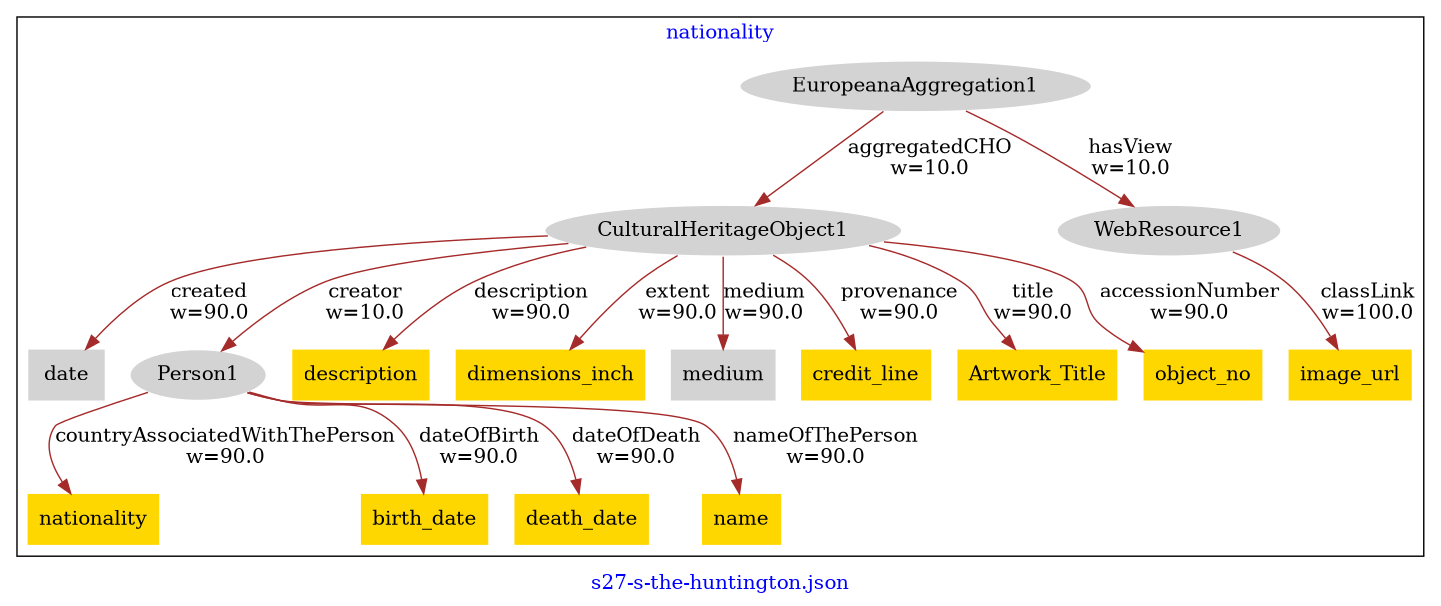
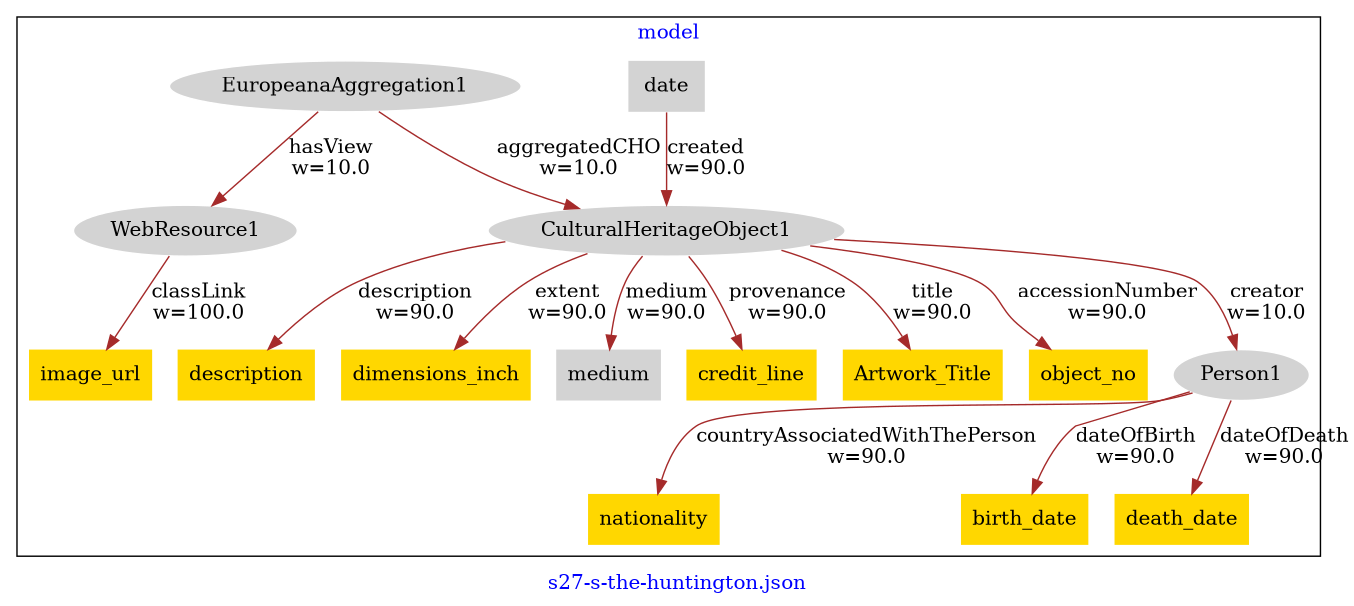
(720, 33) -> (669, 33)
(310, 253) -> (667, 151)
(742, 519) -> none
